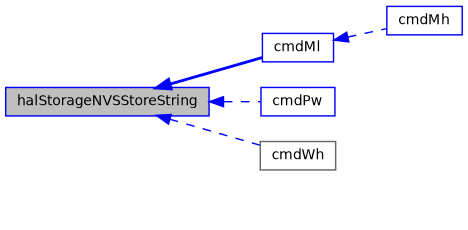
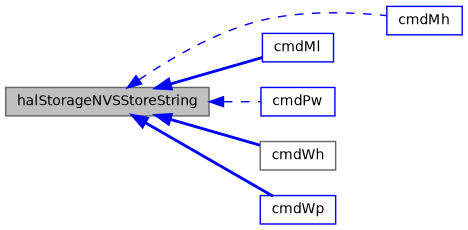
(367, 33) -> (256, 22)
(107, 102) -> (107, 102)
(215, 132) -> (215, 132)
none -> (298, 210)
